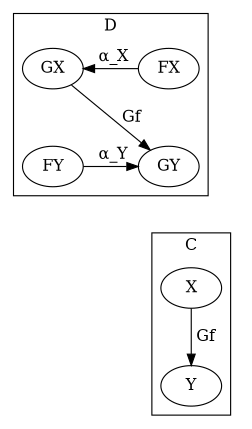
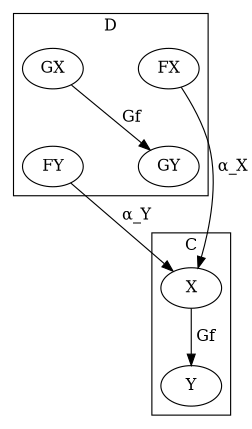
(117, 69) -> (212, 205)
(105, 166) -> (117, 223)
